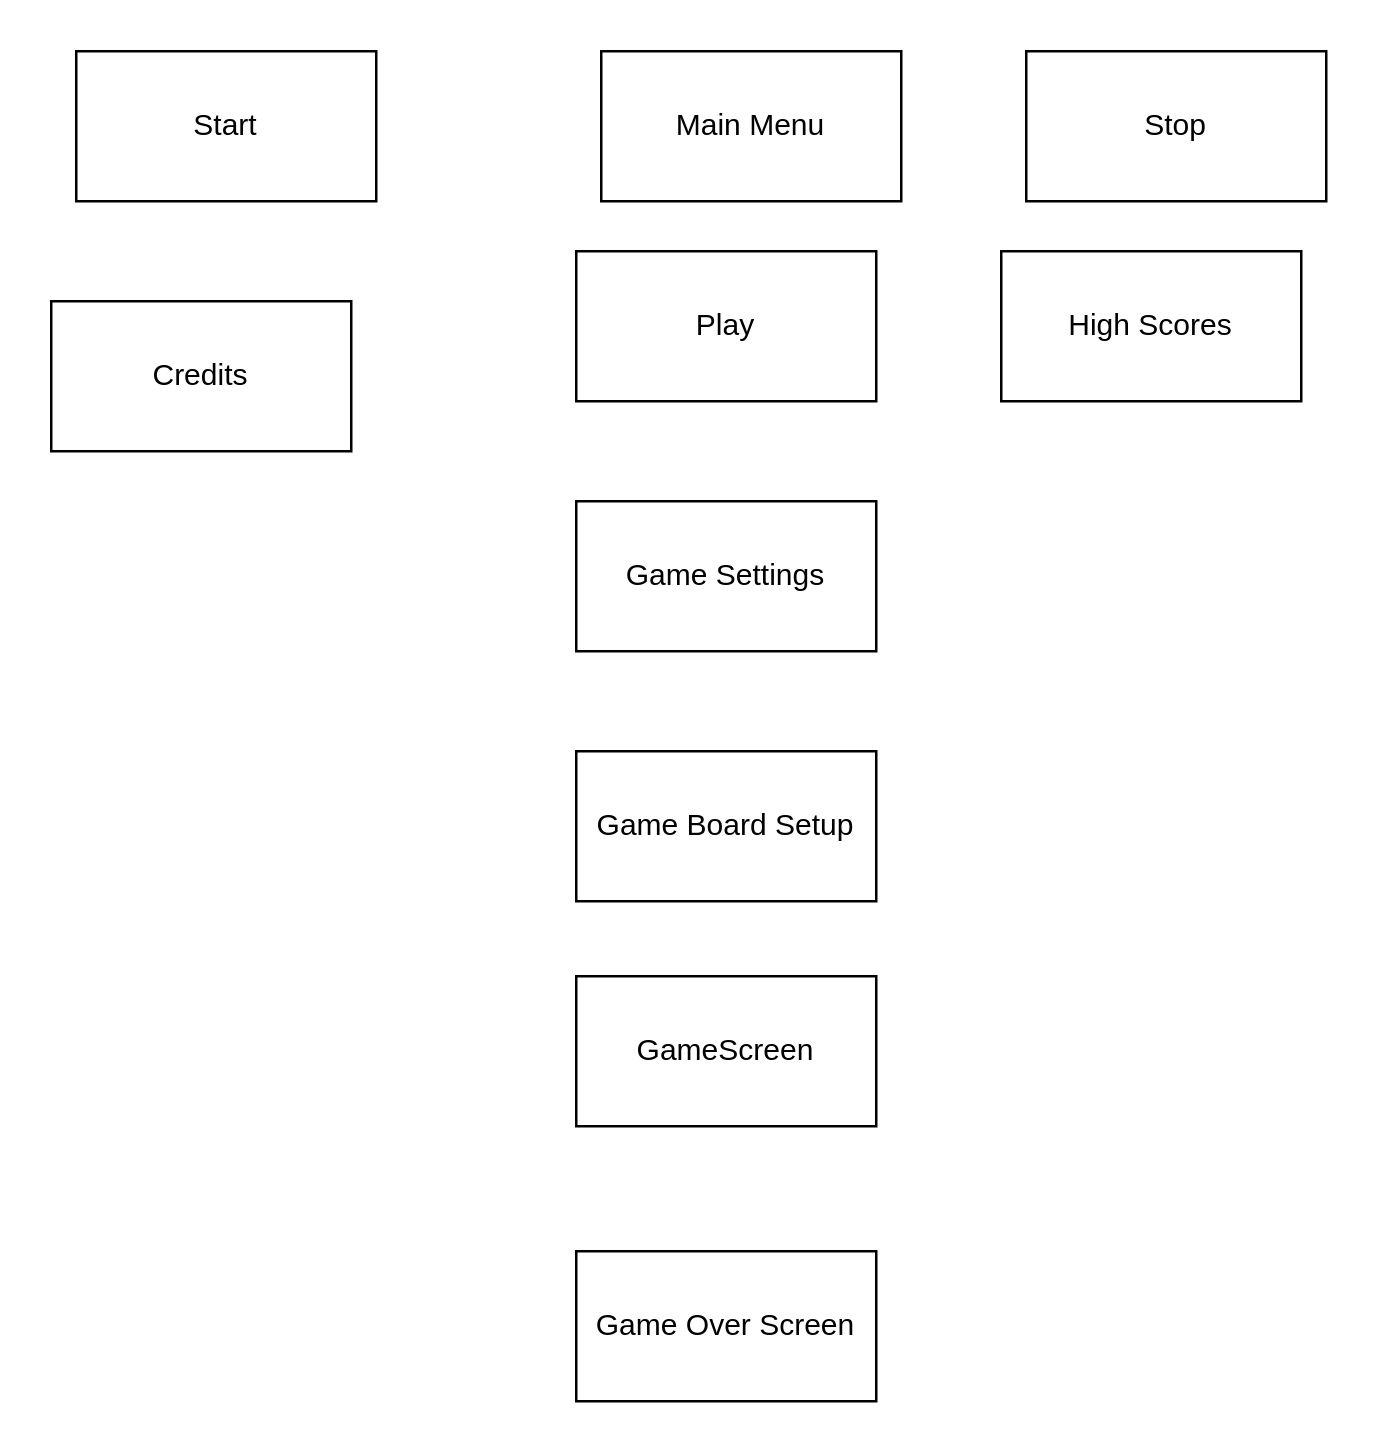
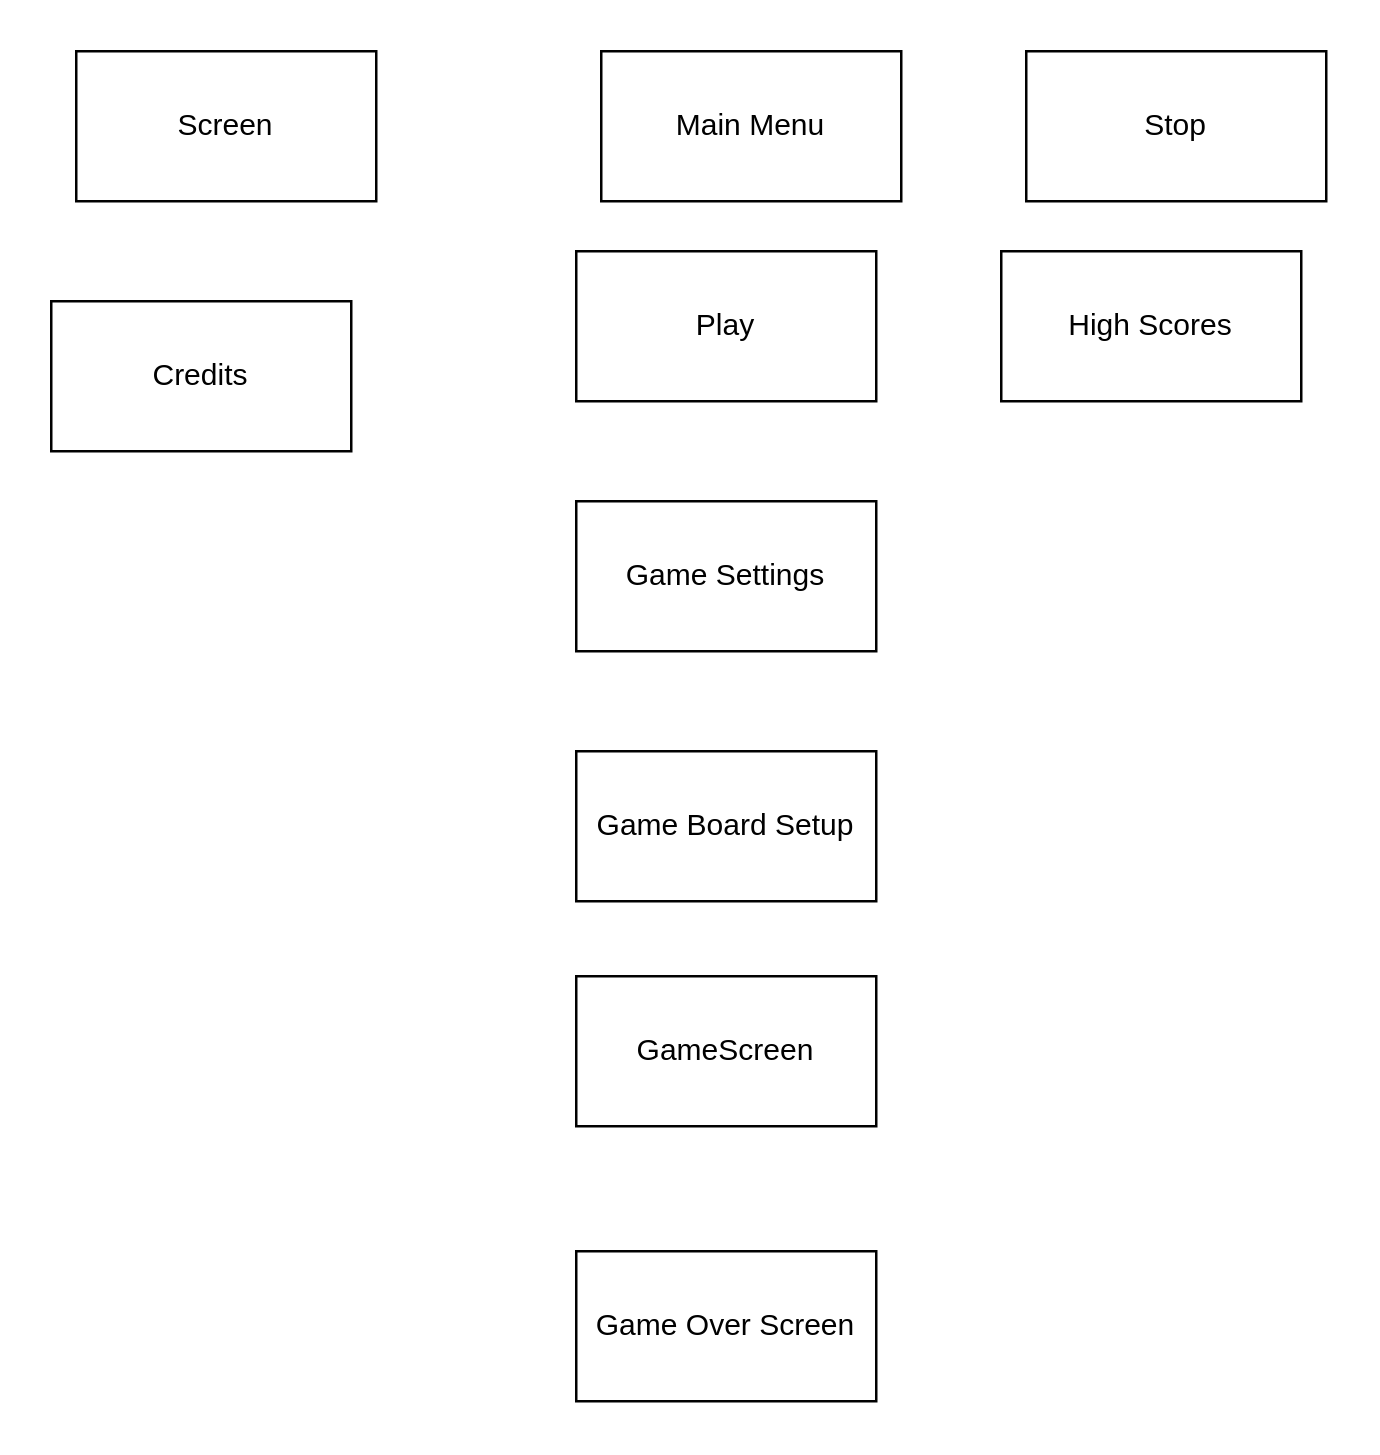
(226, 126) -> (226, 126)
